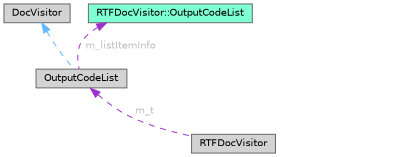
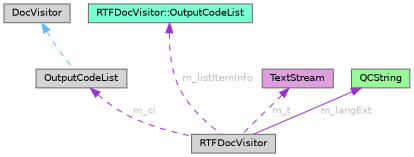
(80, 44) -> (181, 91)
none -> (298, 79)
none -> (381, 79)
(143, 111) -> (143, 111)
